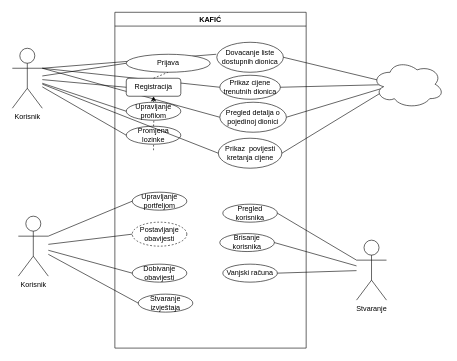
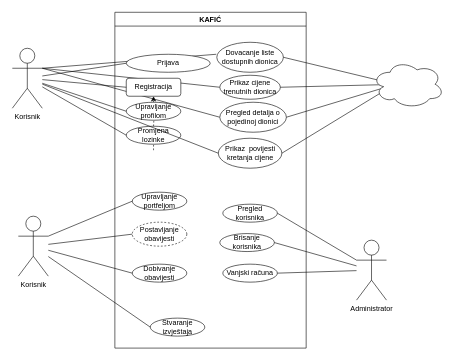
(159, 76) -> none
(166, 303) -> (178, 327)
(372, 309) -> (372, 309)
